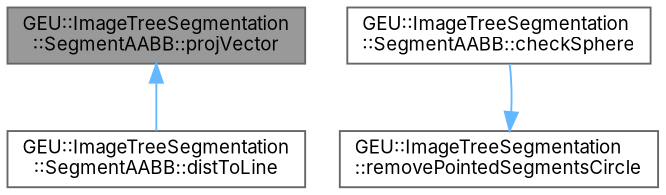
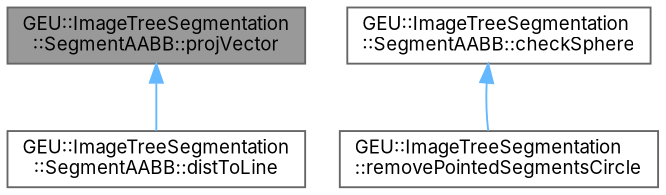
(511, 88) -> (486, 107)
